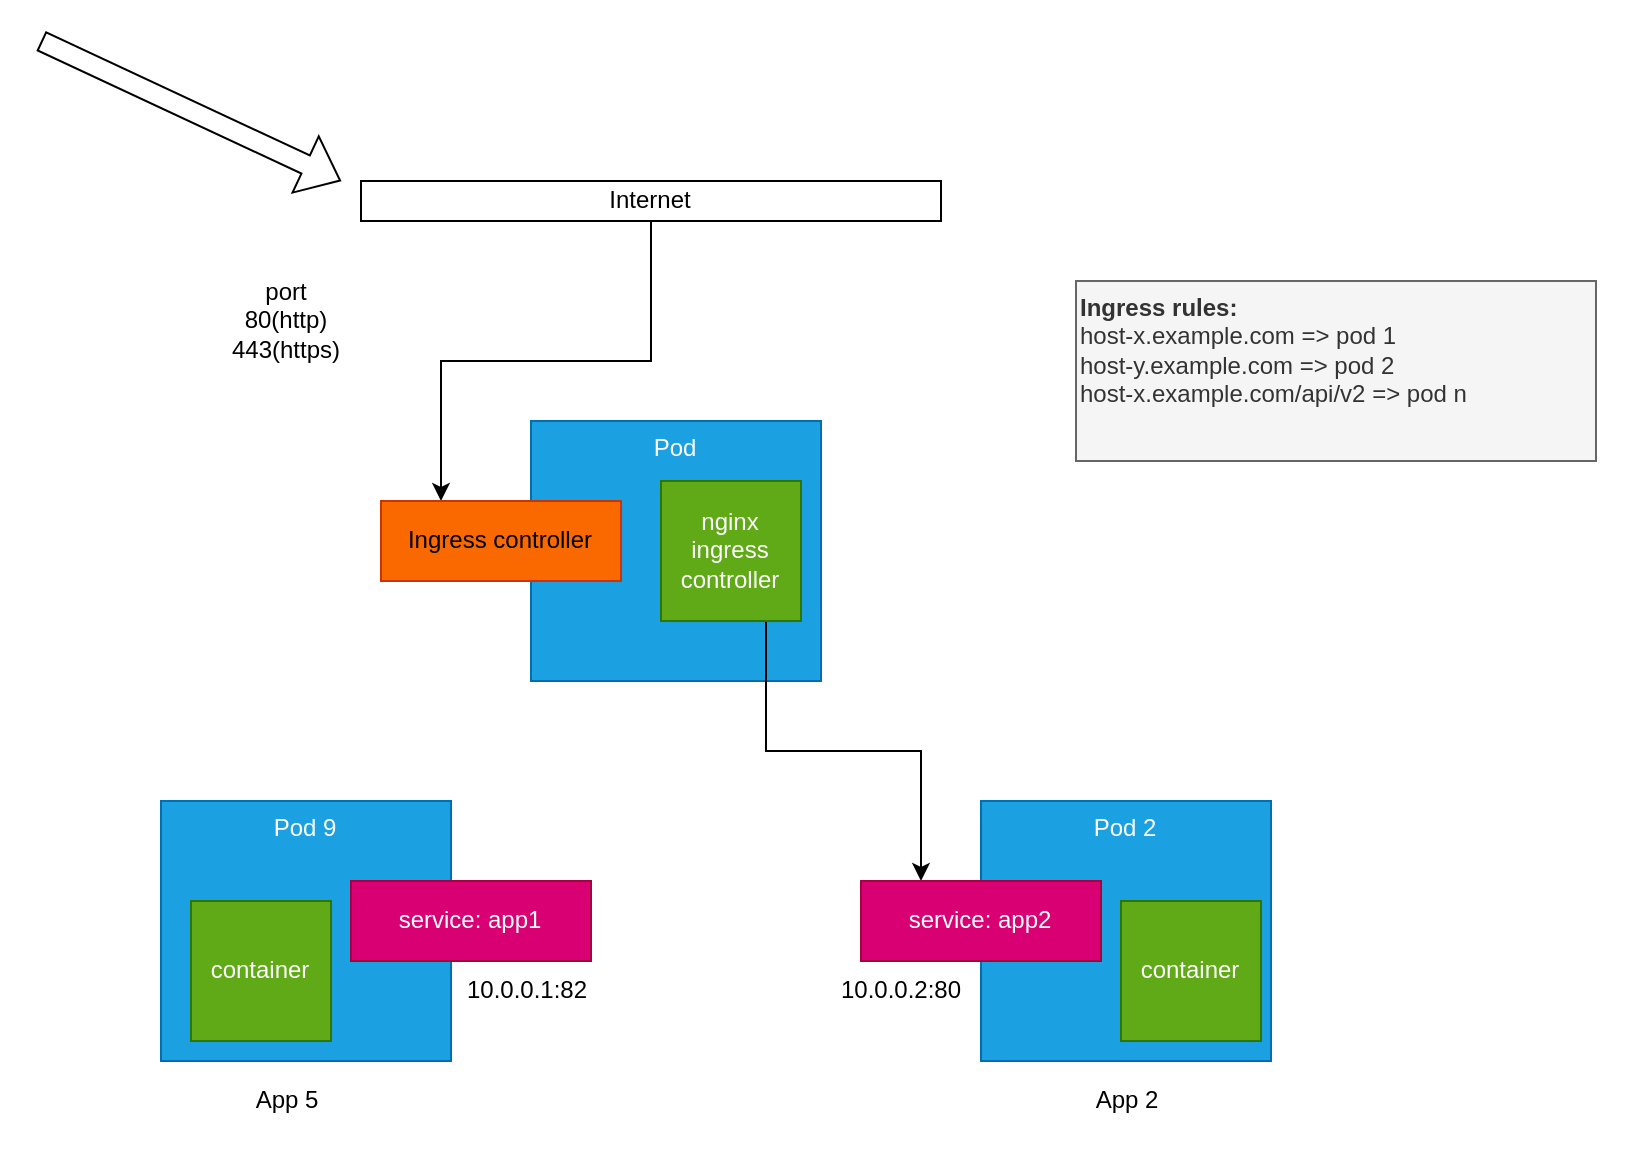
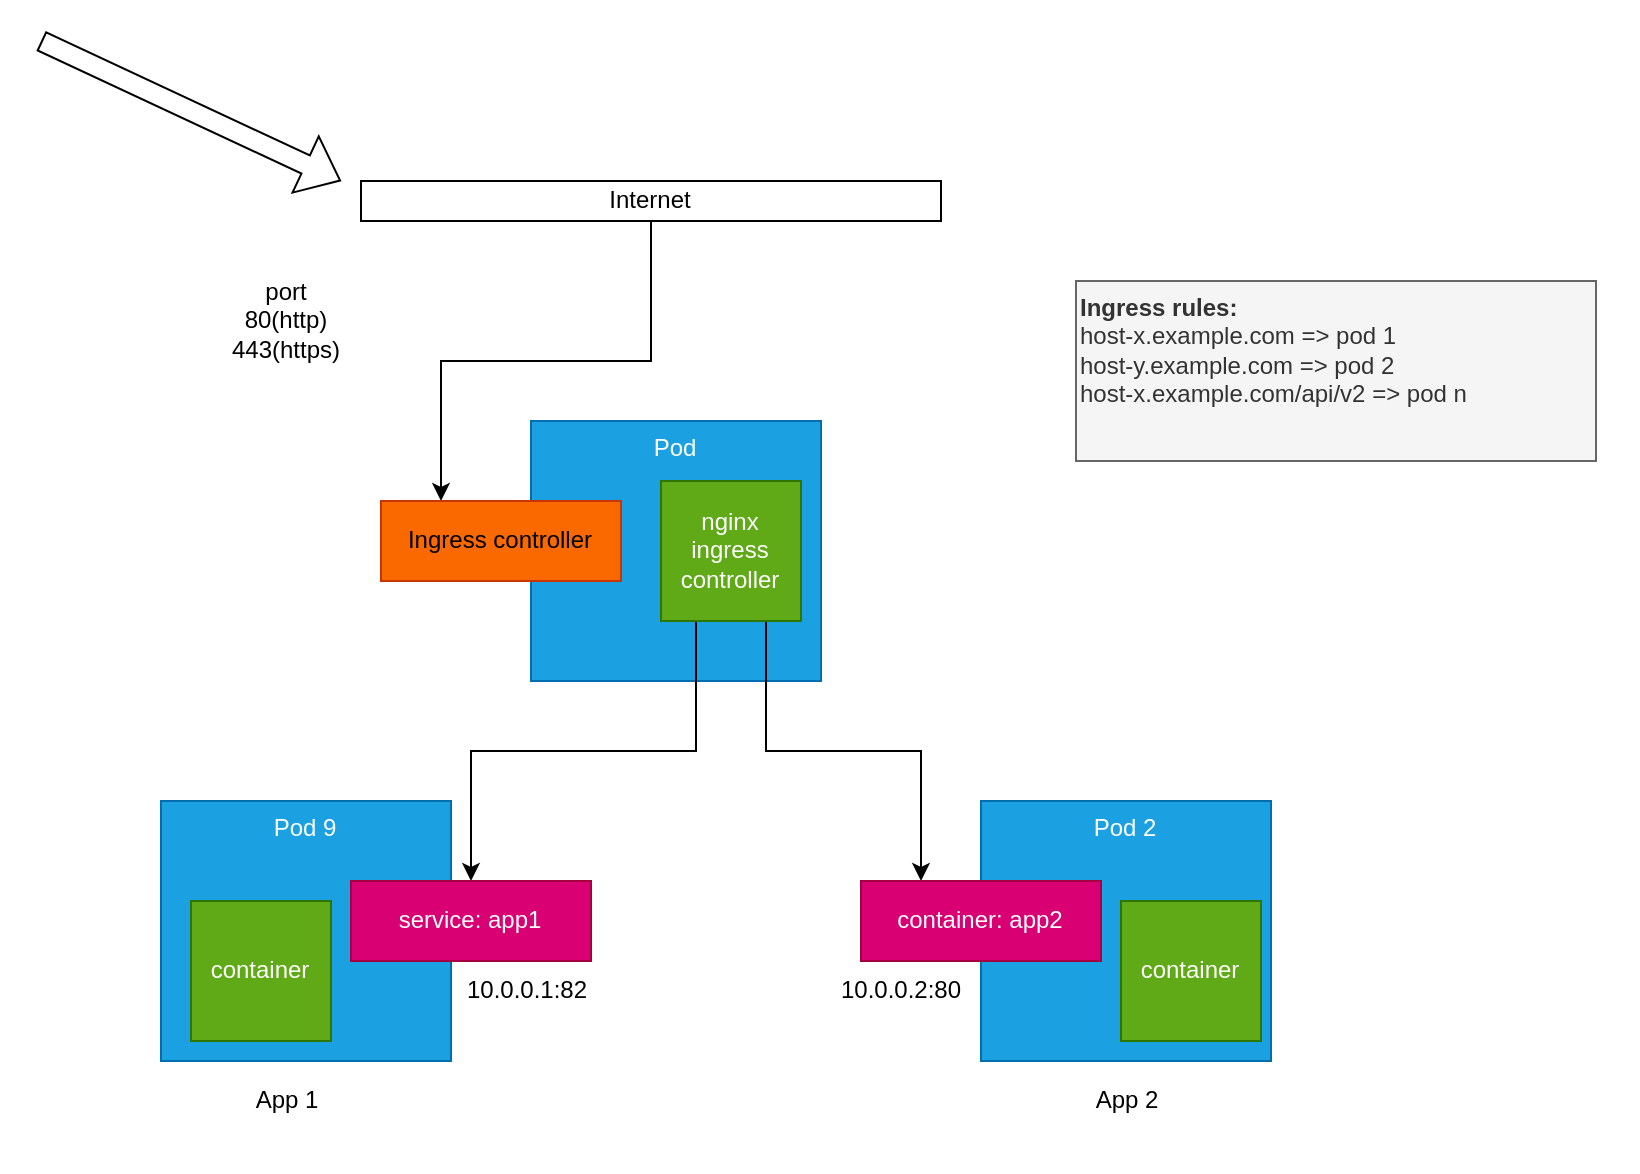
none -> (590, 751)
(981, 921) -> (981, 921)
(288, 1101) -> (288, 1101)
